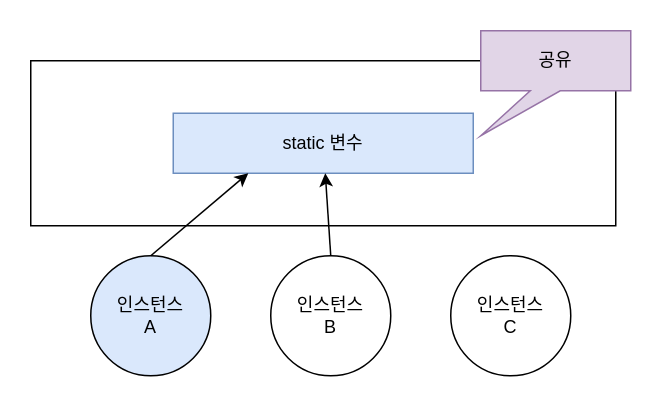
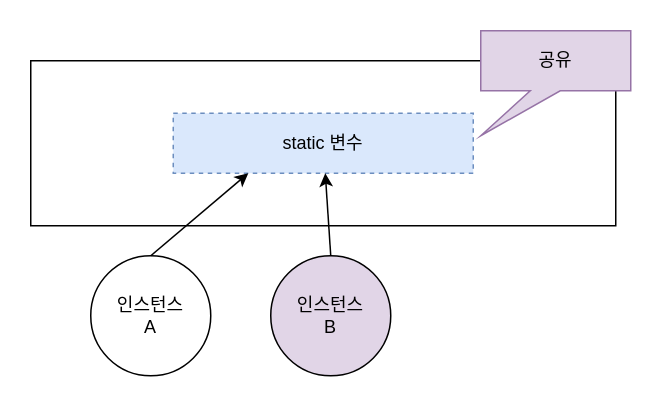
(323, 143) -> (323, 143)
(151, 316) -> (151, 316)
(331, 316) -> (331, 316)
(511, 316) -> none
